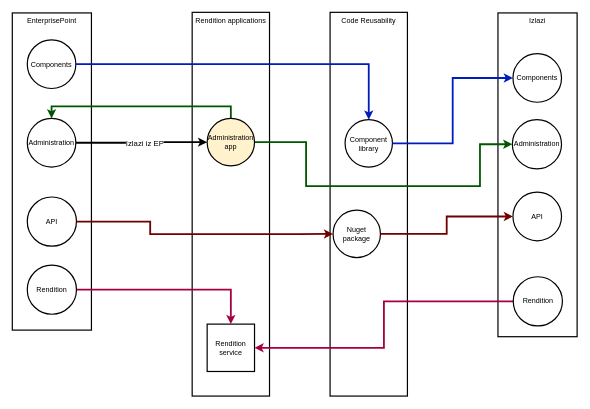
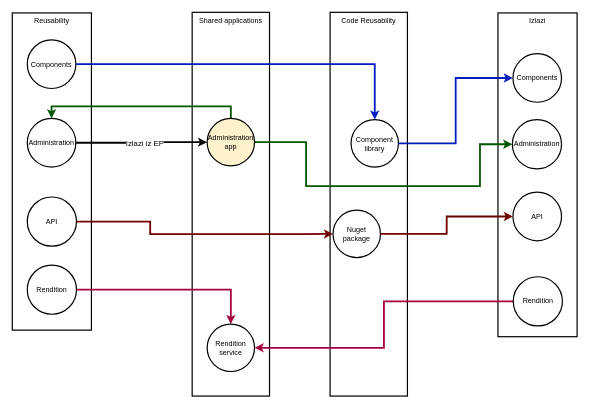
(52, 21) -> (52, 21)
(231, 25) -> (231, 21)
(369, 143) -> (375, 143)
(231, 348) -> (231, 348)
